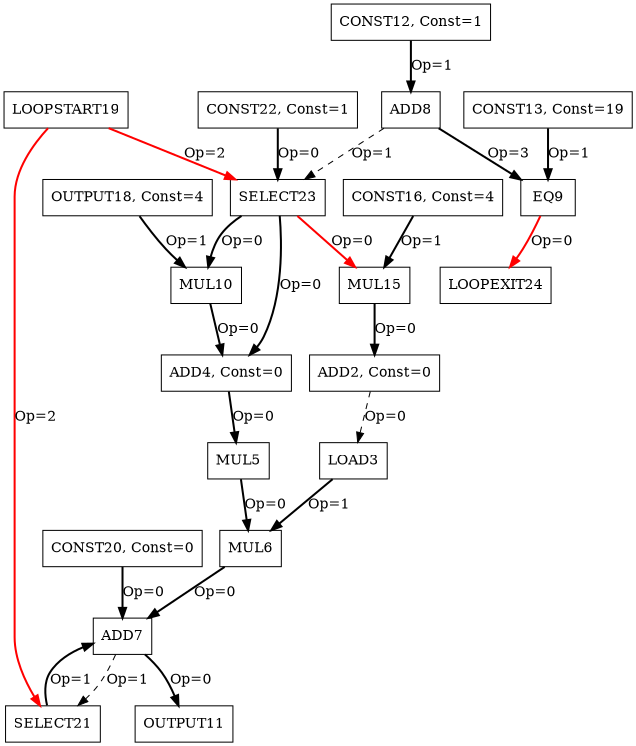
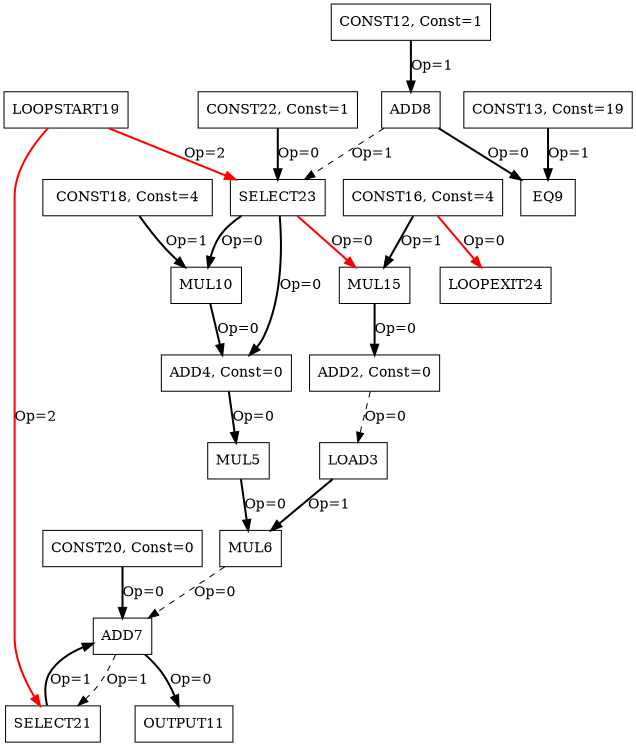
(509, 154) -> (509, 154)
(128, 198) -> (128, 198)
(529, 238) -> (456, 238)
(191, 590) -> (191, 590)
